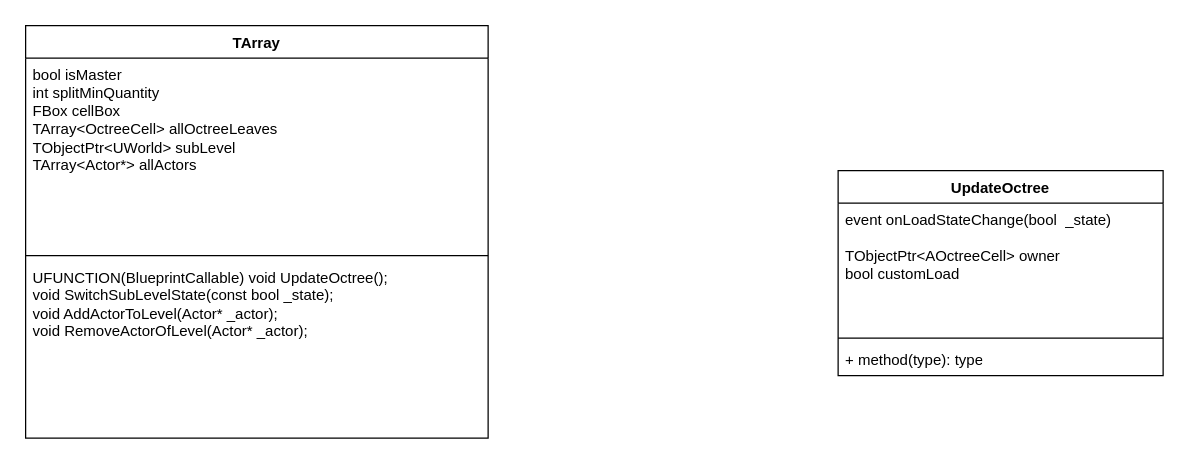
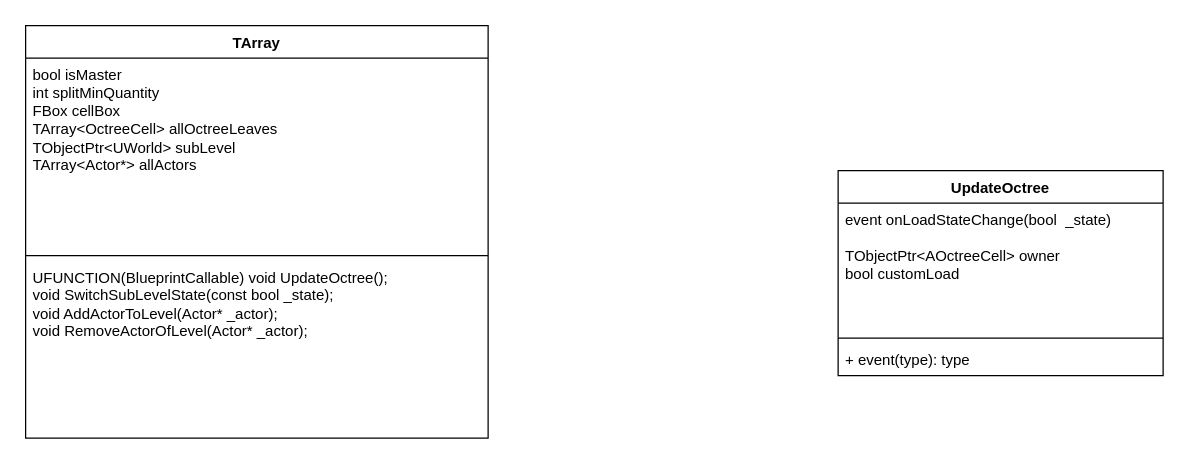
(924, 361) -> (920, 361)
